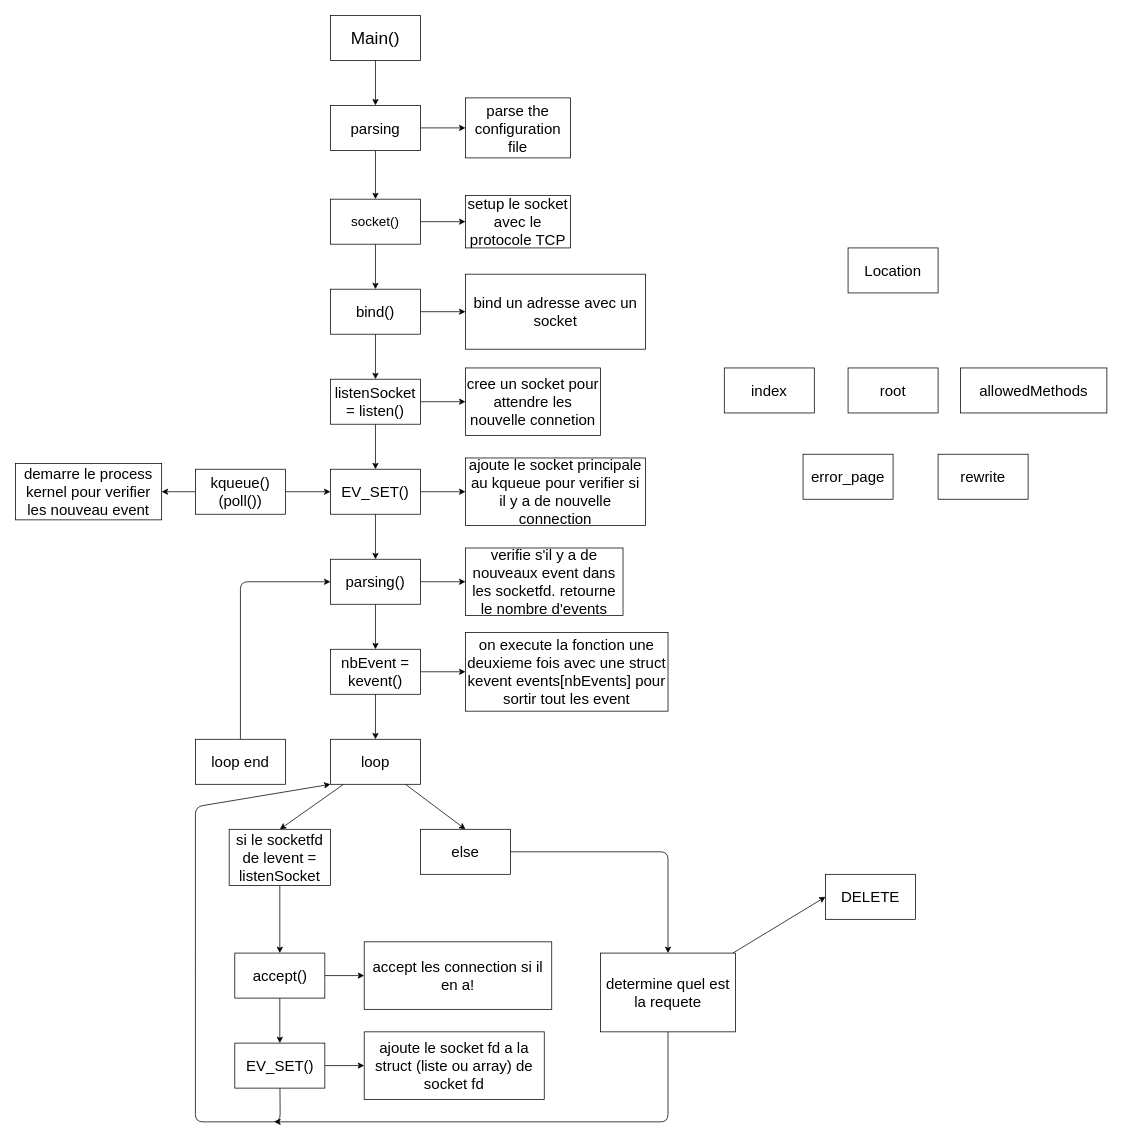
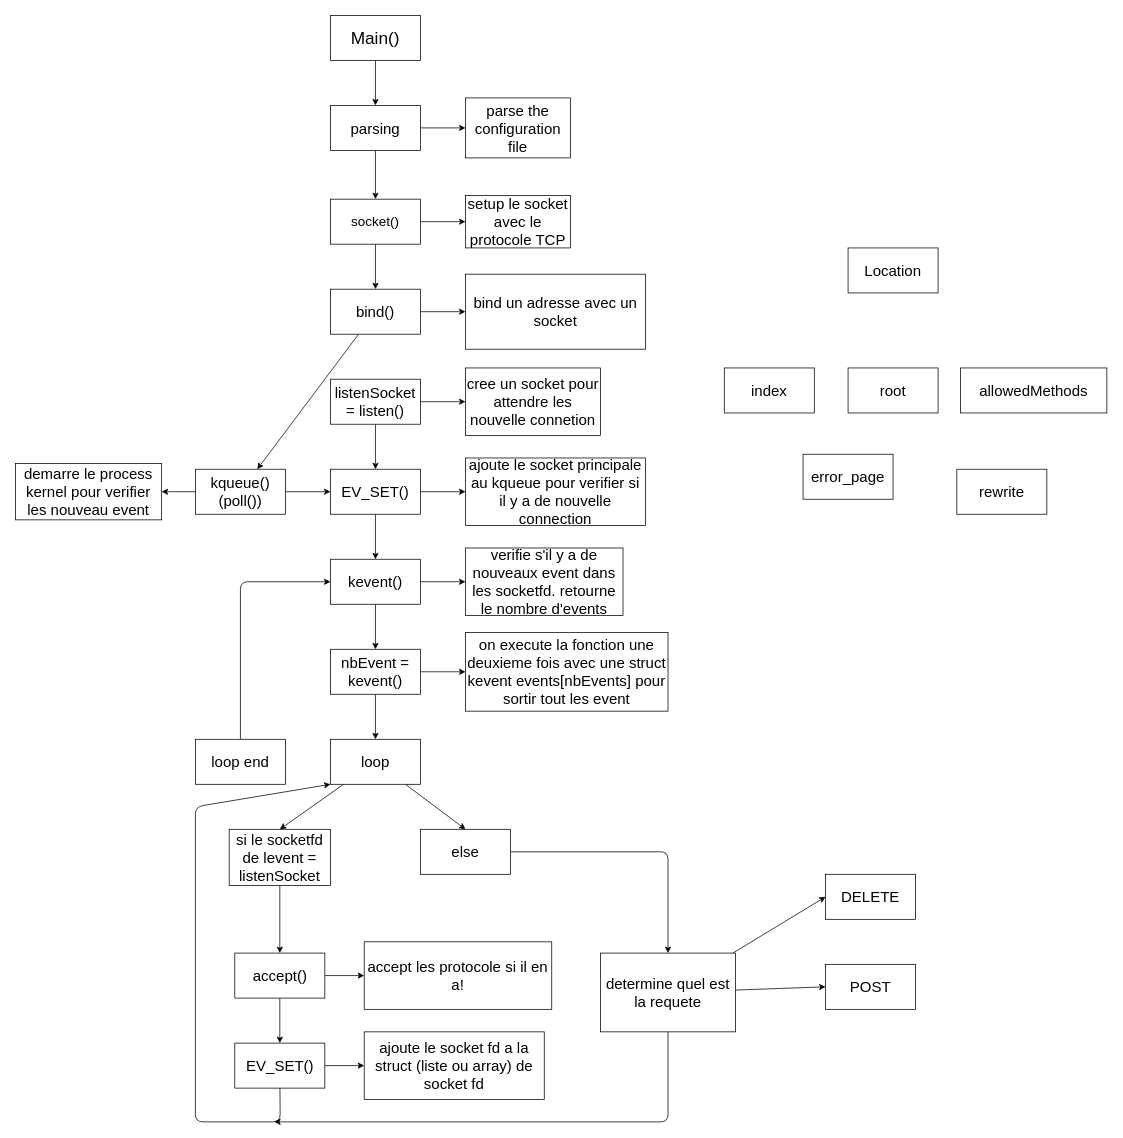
(375, 354) -> (310, 399)
(983, 477) -> (1002, 492)
(375, 582) -> (375, 582)
(458, 975) -> (458, 975)
none -> (870, 987)
none -> (780, 988)
